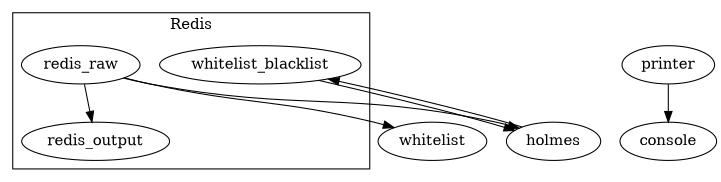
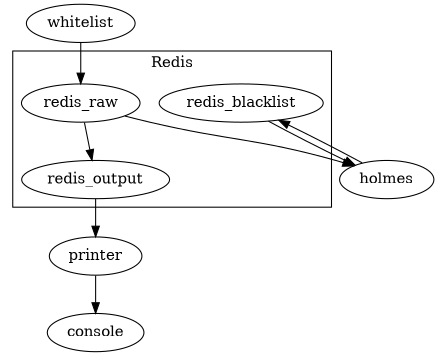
(260, 65) -> (241, 103)
(300, 108) -> (81, 58)
none -> (96, 214)
